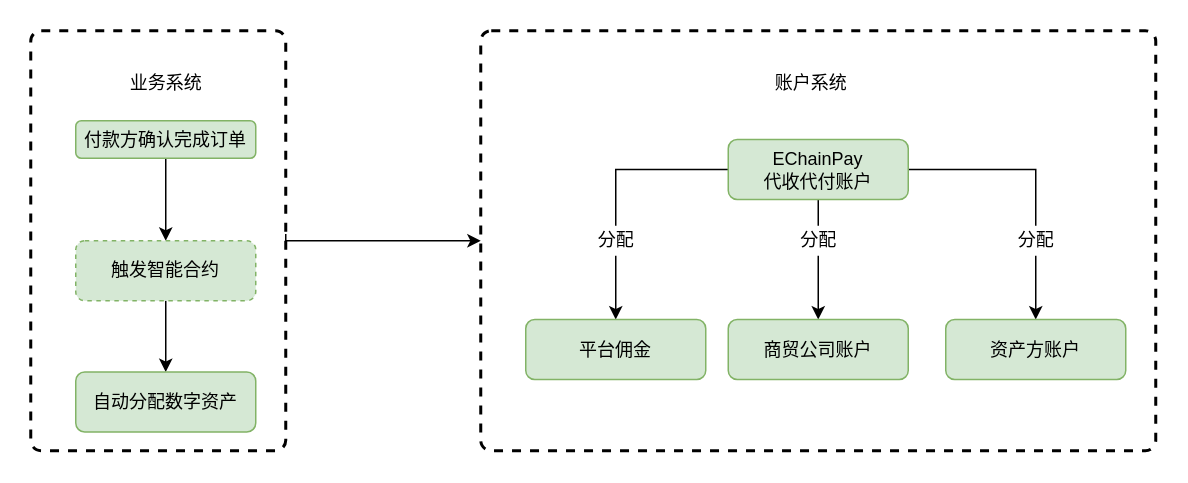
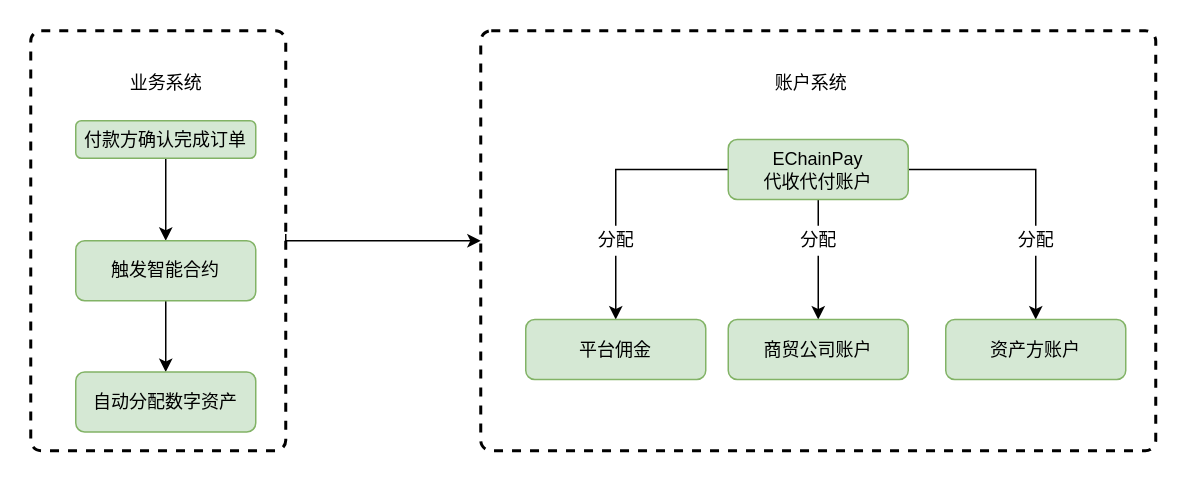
(166, 271) -> (166, 271)
